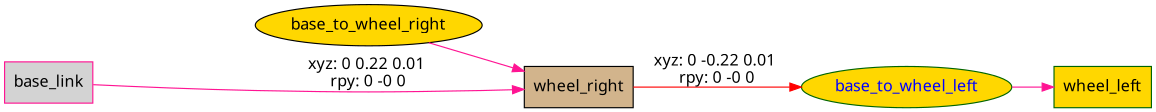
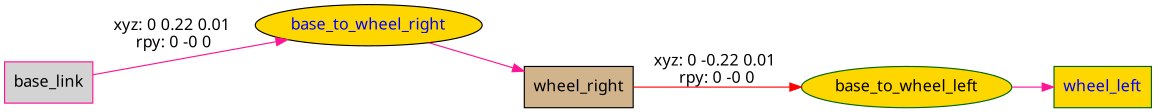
(369, 25) -> (369, 25)
(907, 87) -> (907, 87)
(1103, 87) -> (1103, 87)
(303, 91) -> (185, 58)
